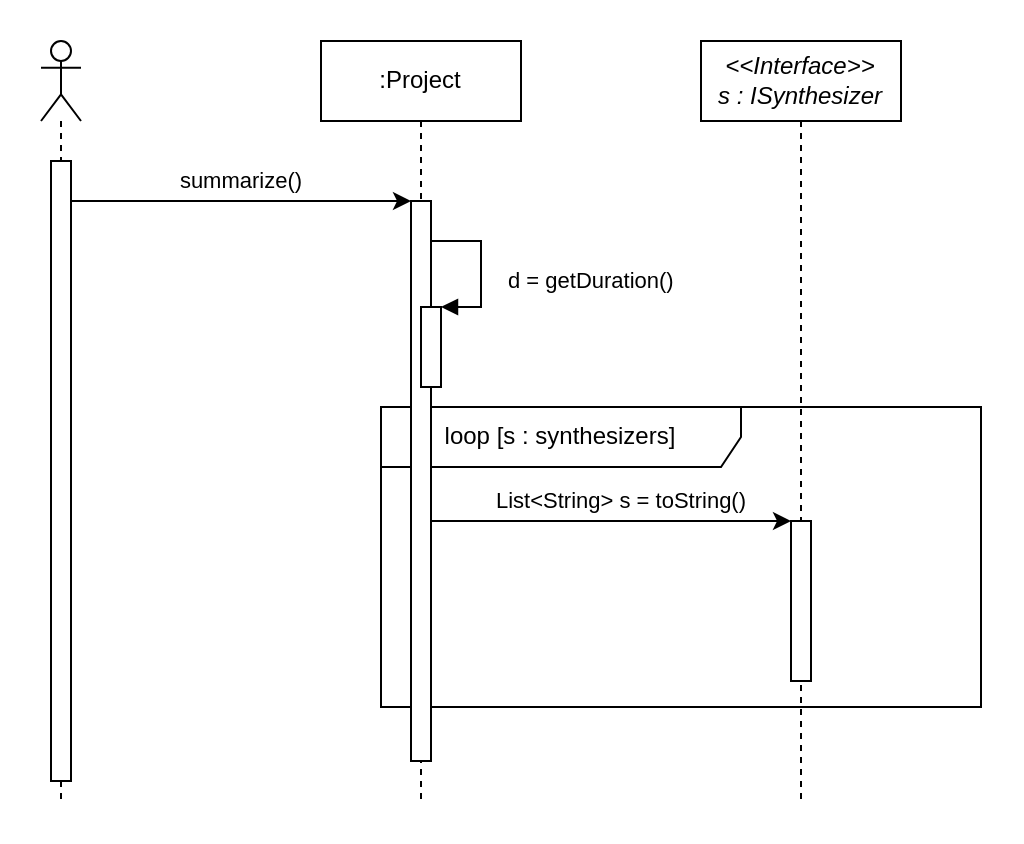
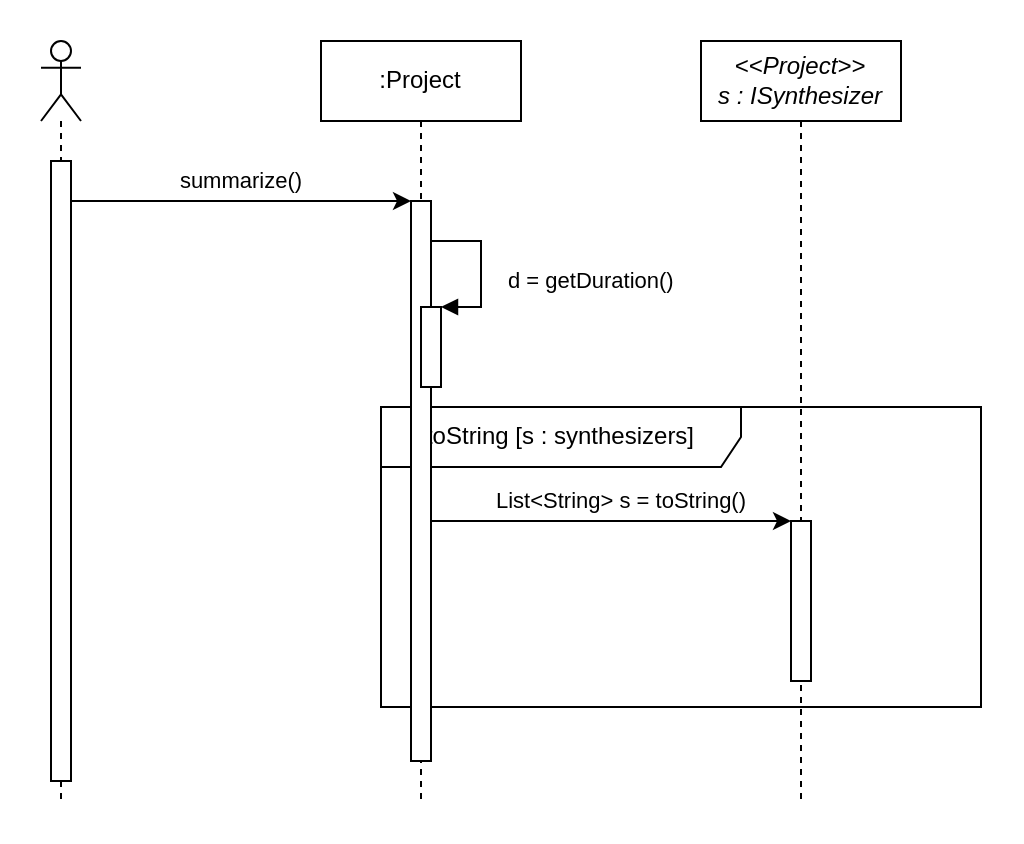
(801, 81) -> (801, 81)
(561, 437) -> (561, 437)
